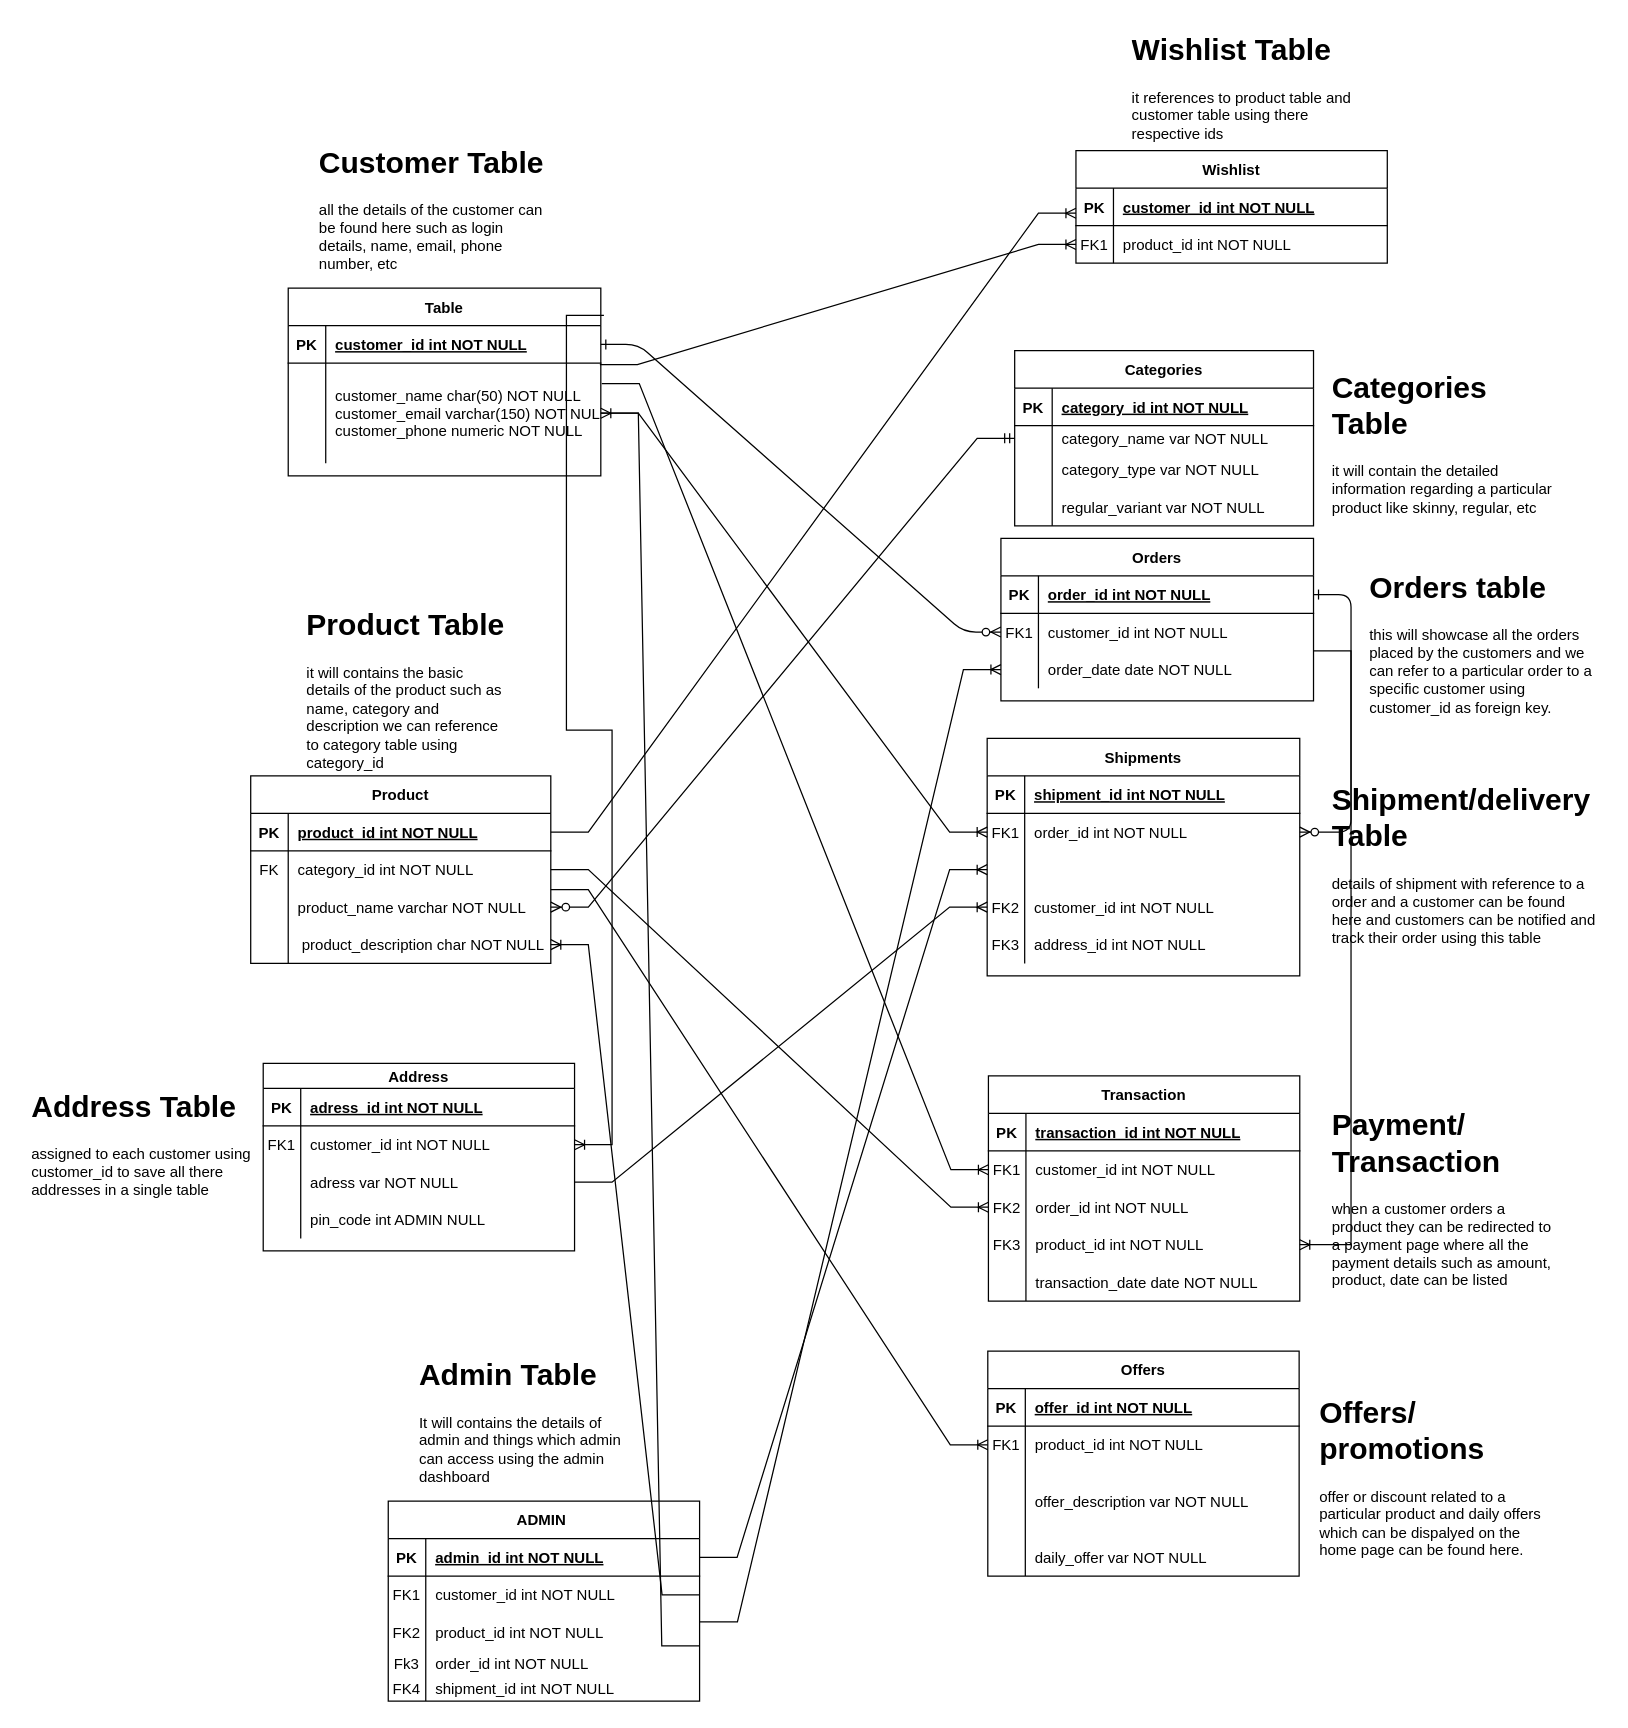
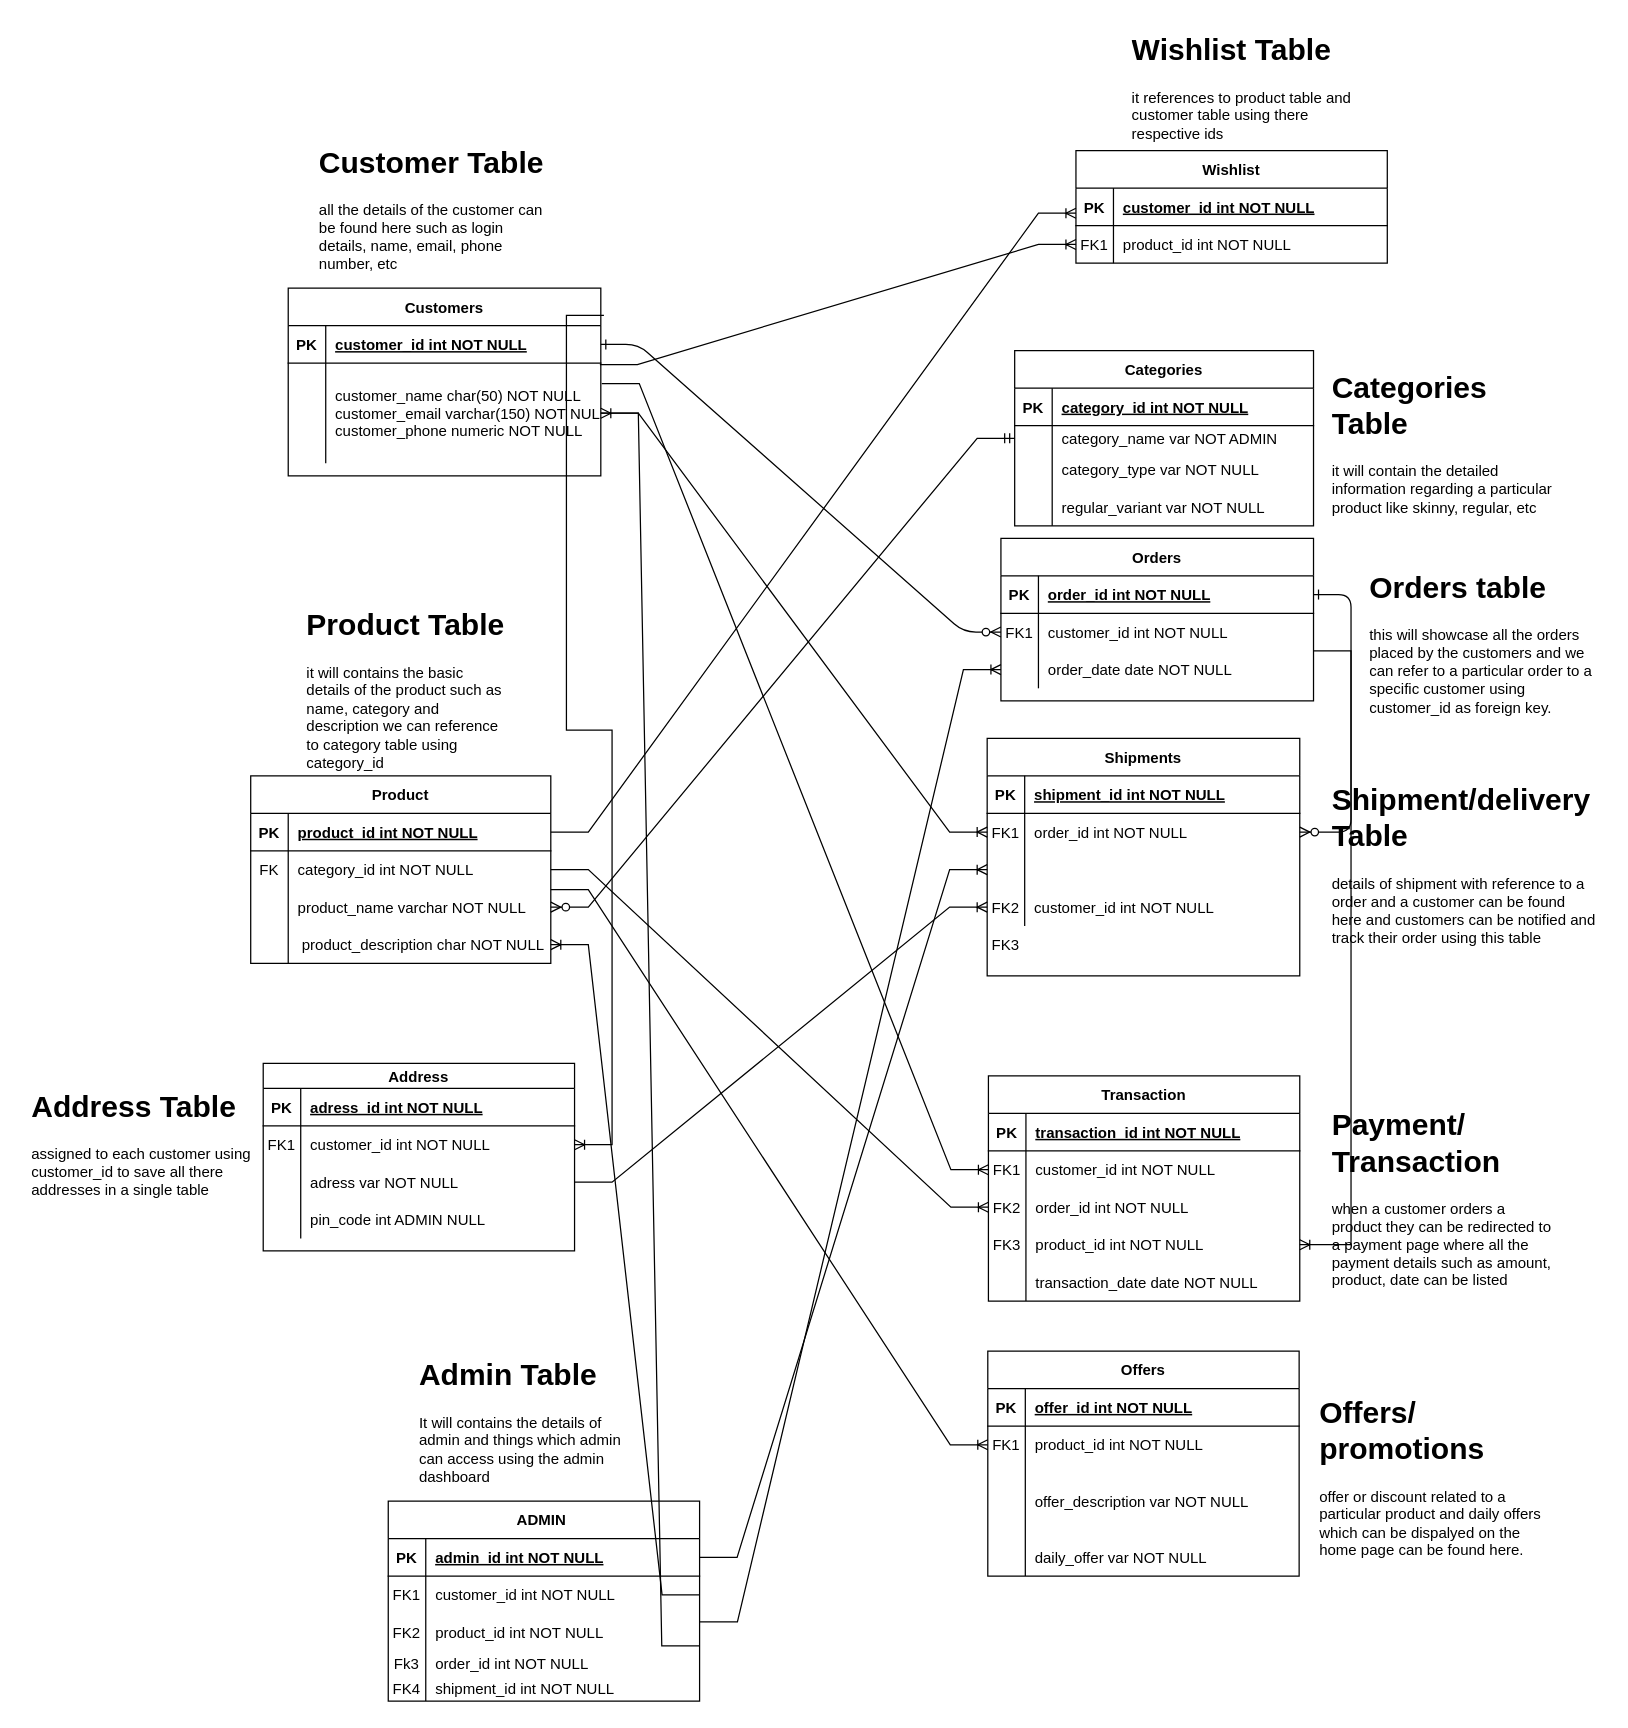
(444, 308) -> (444, 308)
(1165, 439) -> (1169, 439)
(1162, 944) -> none
